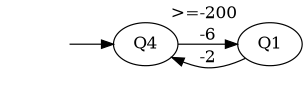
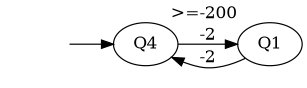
(208, 35) -> (208, 35)
